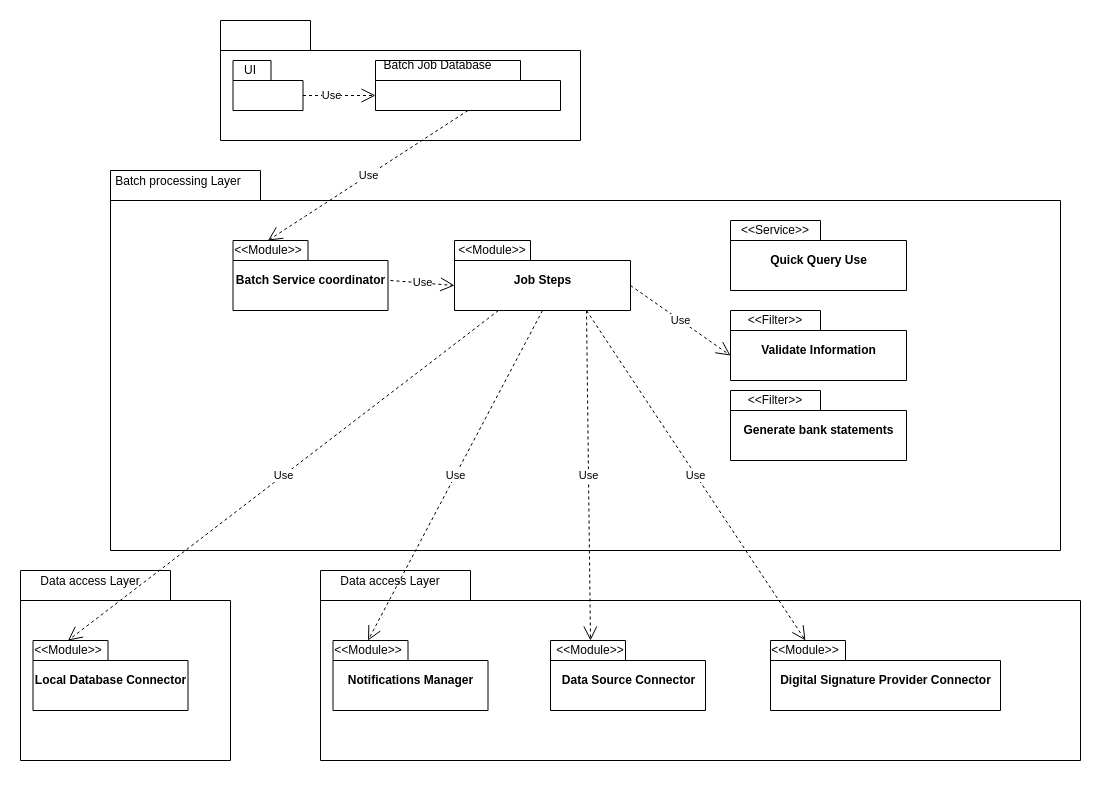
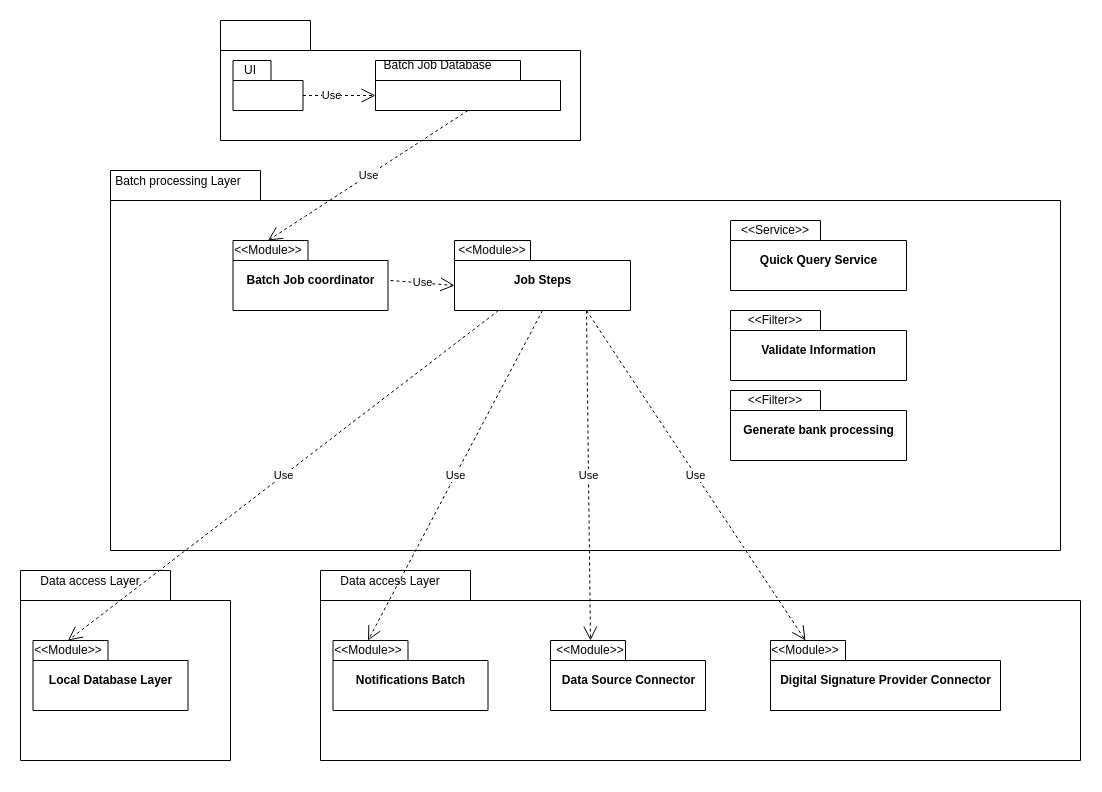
(819, 261) -> (819, 261)
(311, 281) -> (311, 281)
(679, 320) -> none
(819, 431) -> (819, 431)
(111, 681) -> (111, 681)
(411, 681) -> (411, 681)
